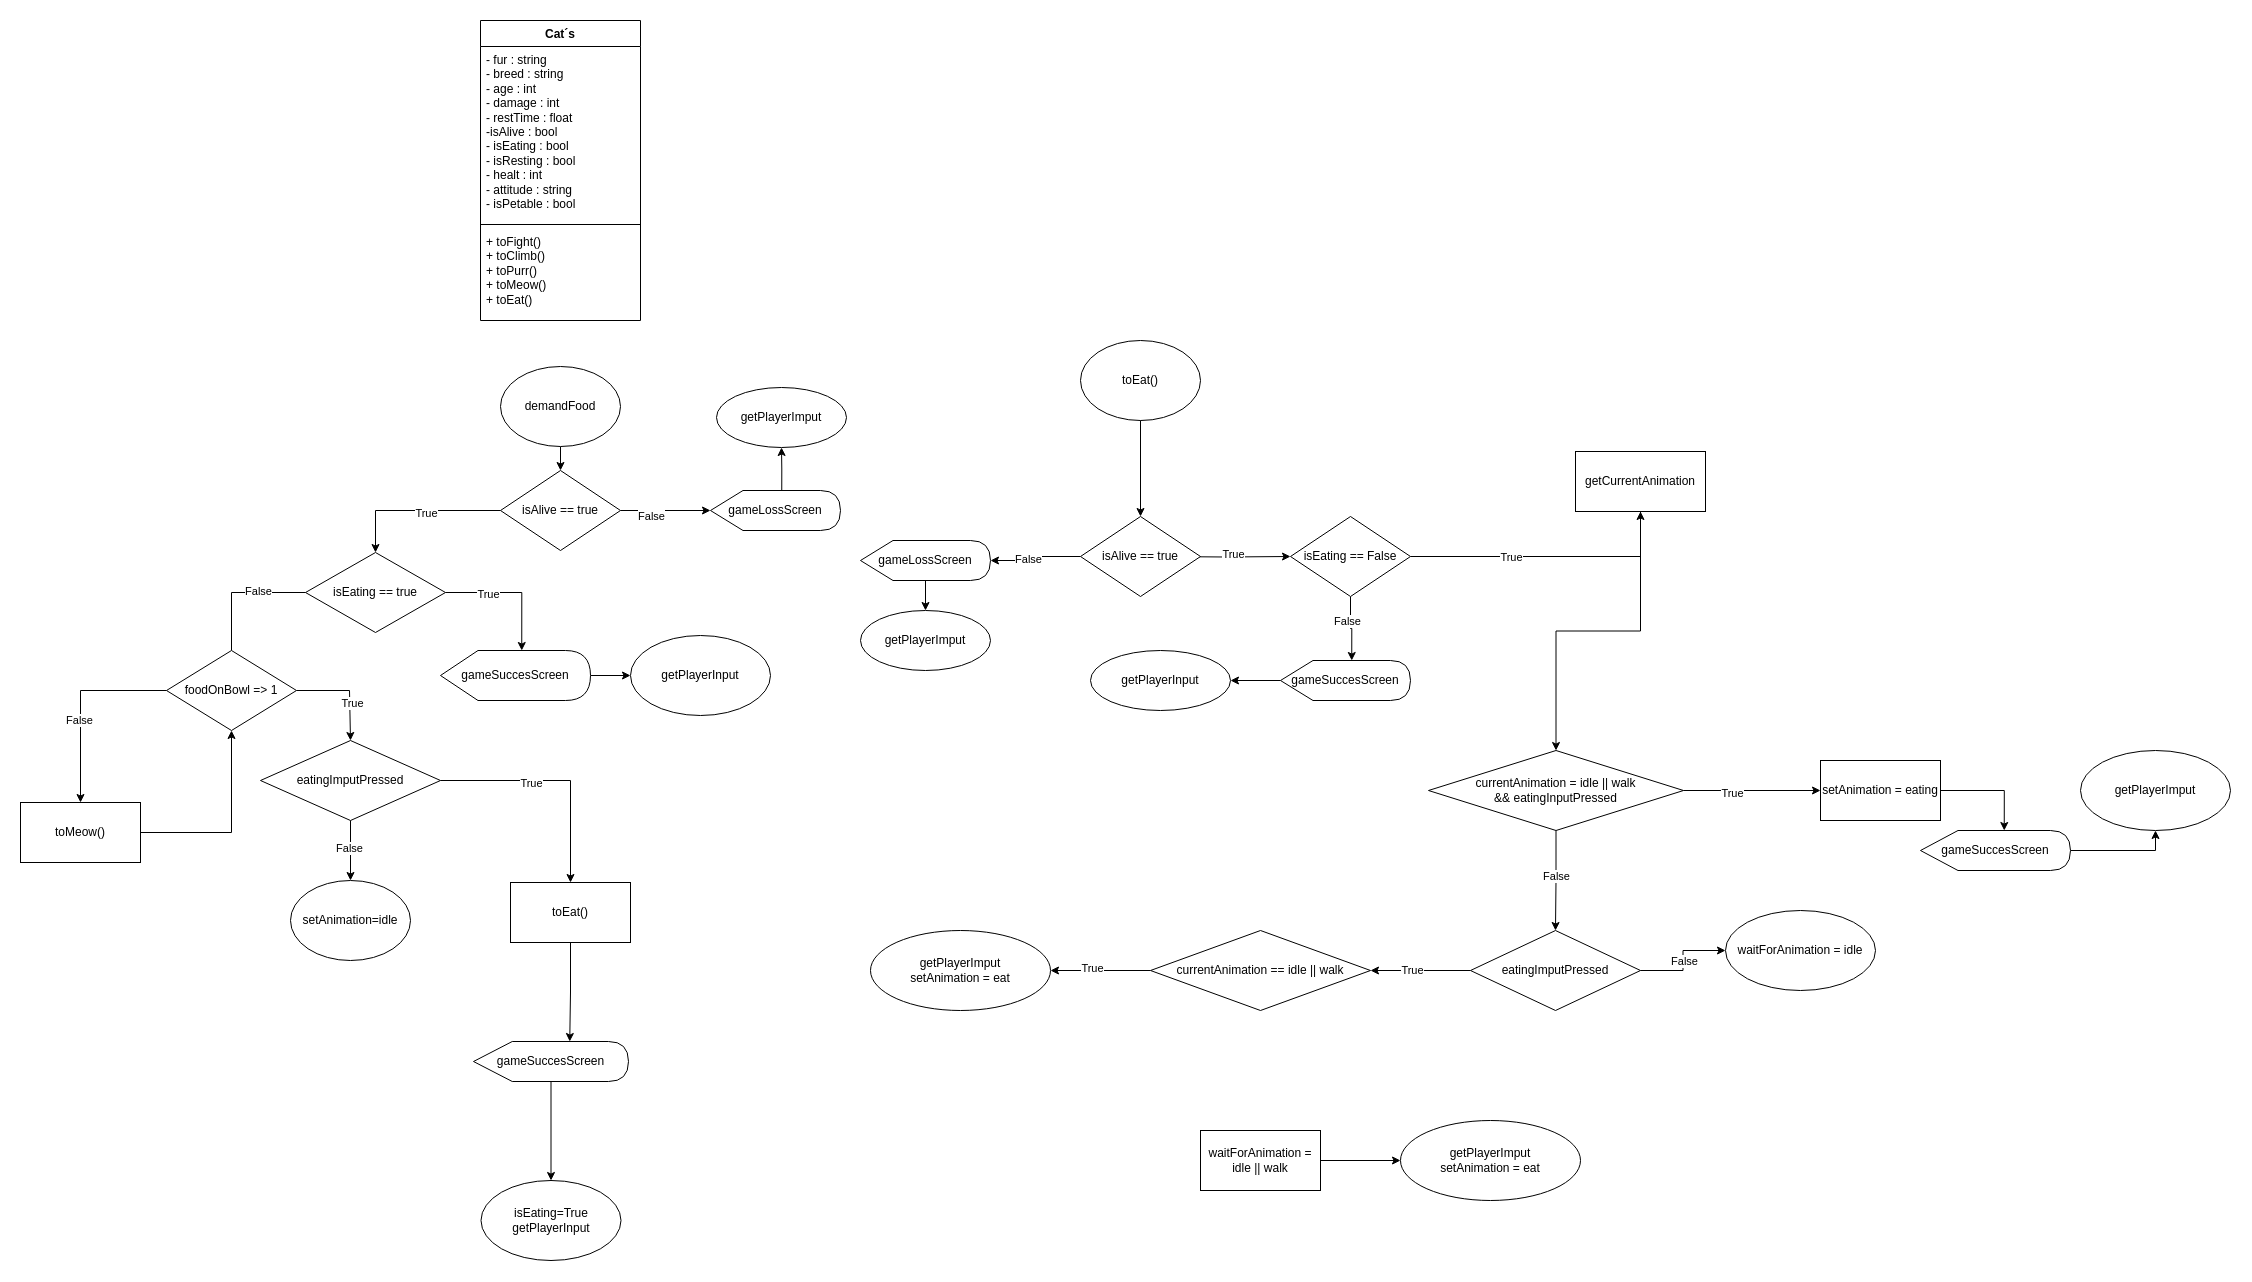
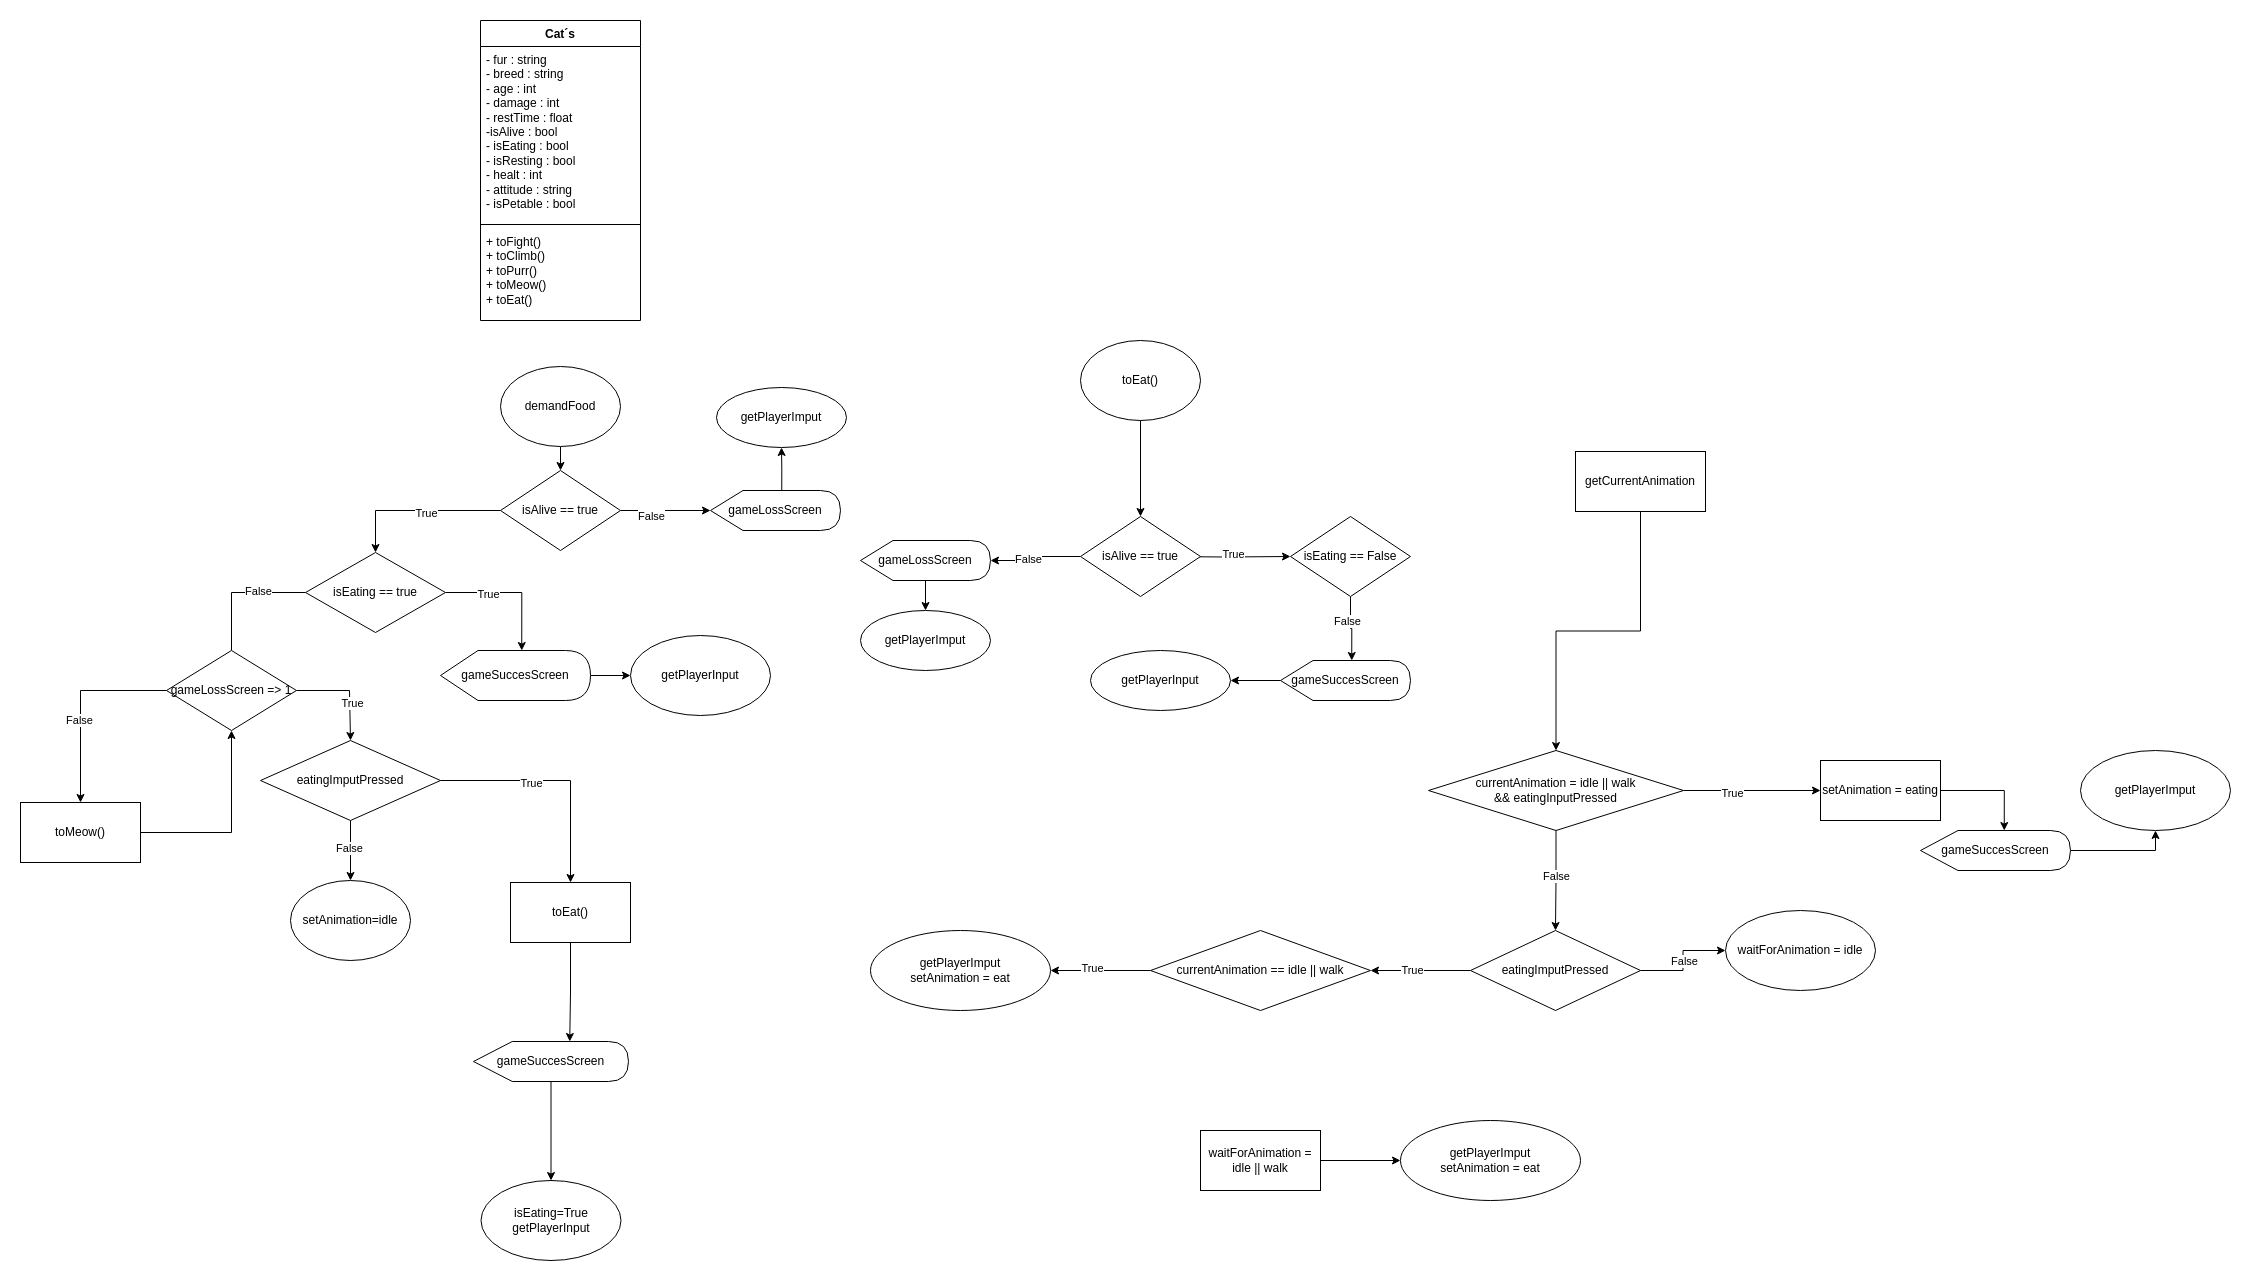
(1525, 557) -> none
(232, 691) -> (232, 691)
